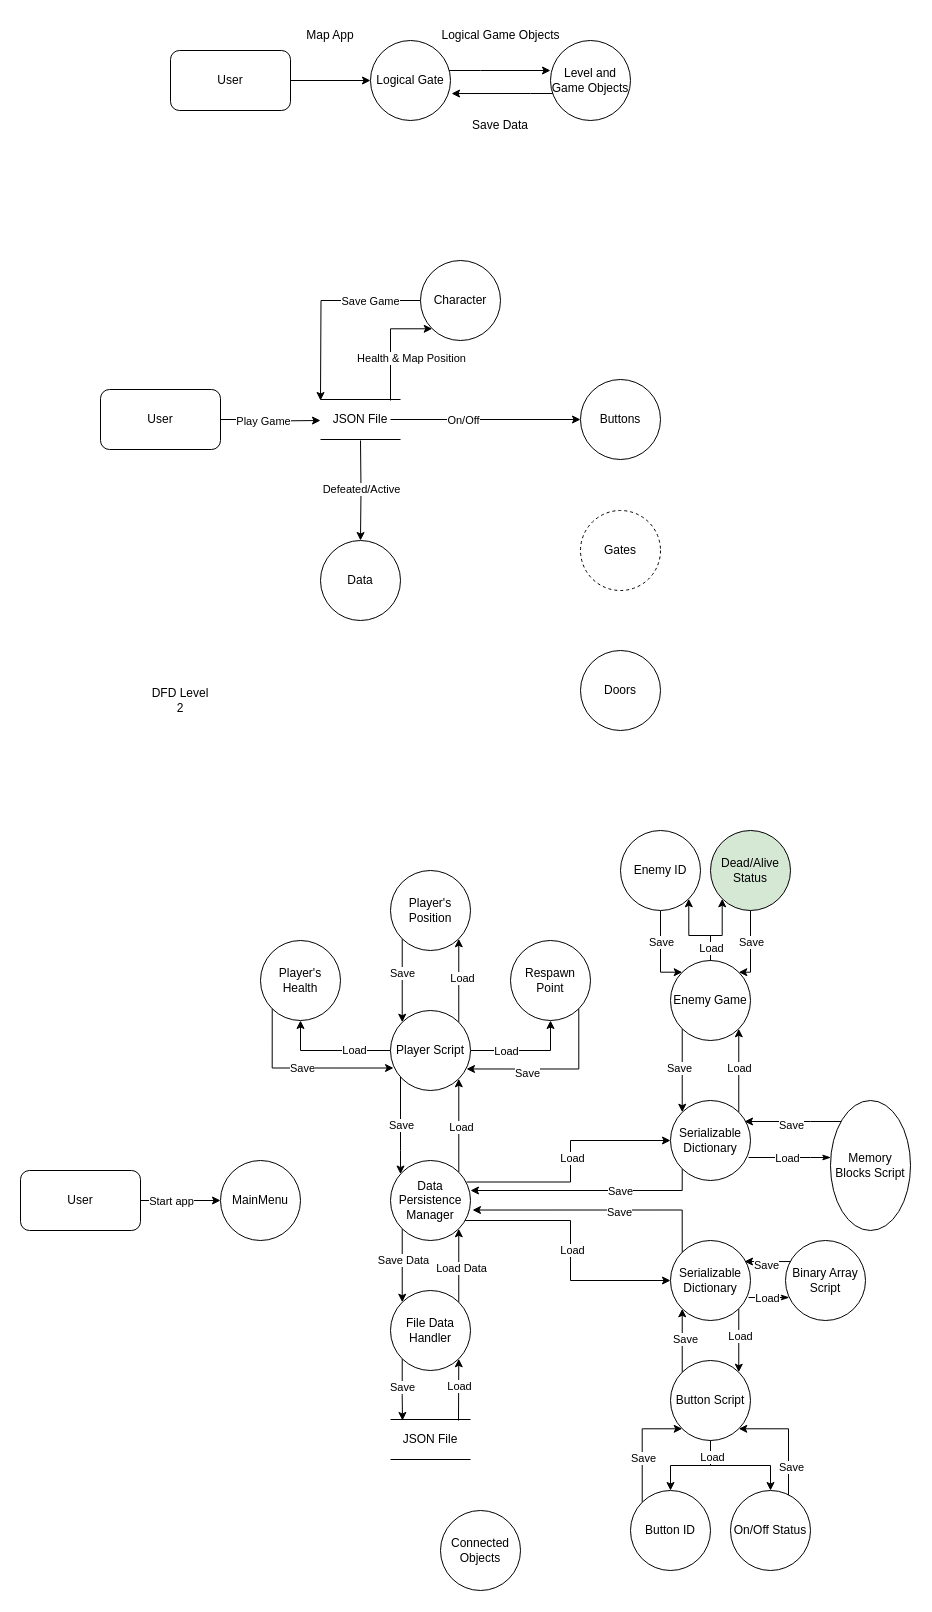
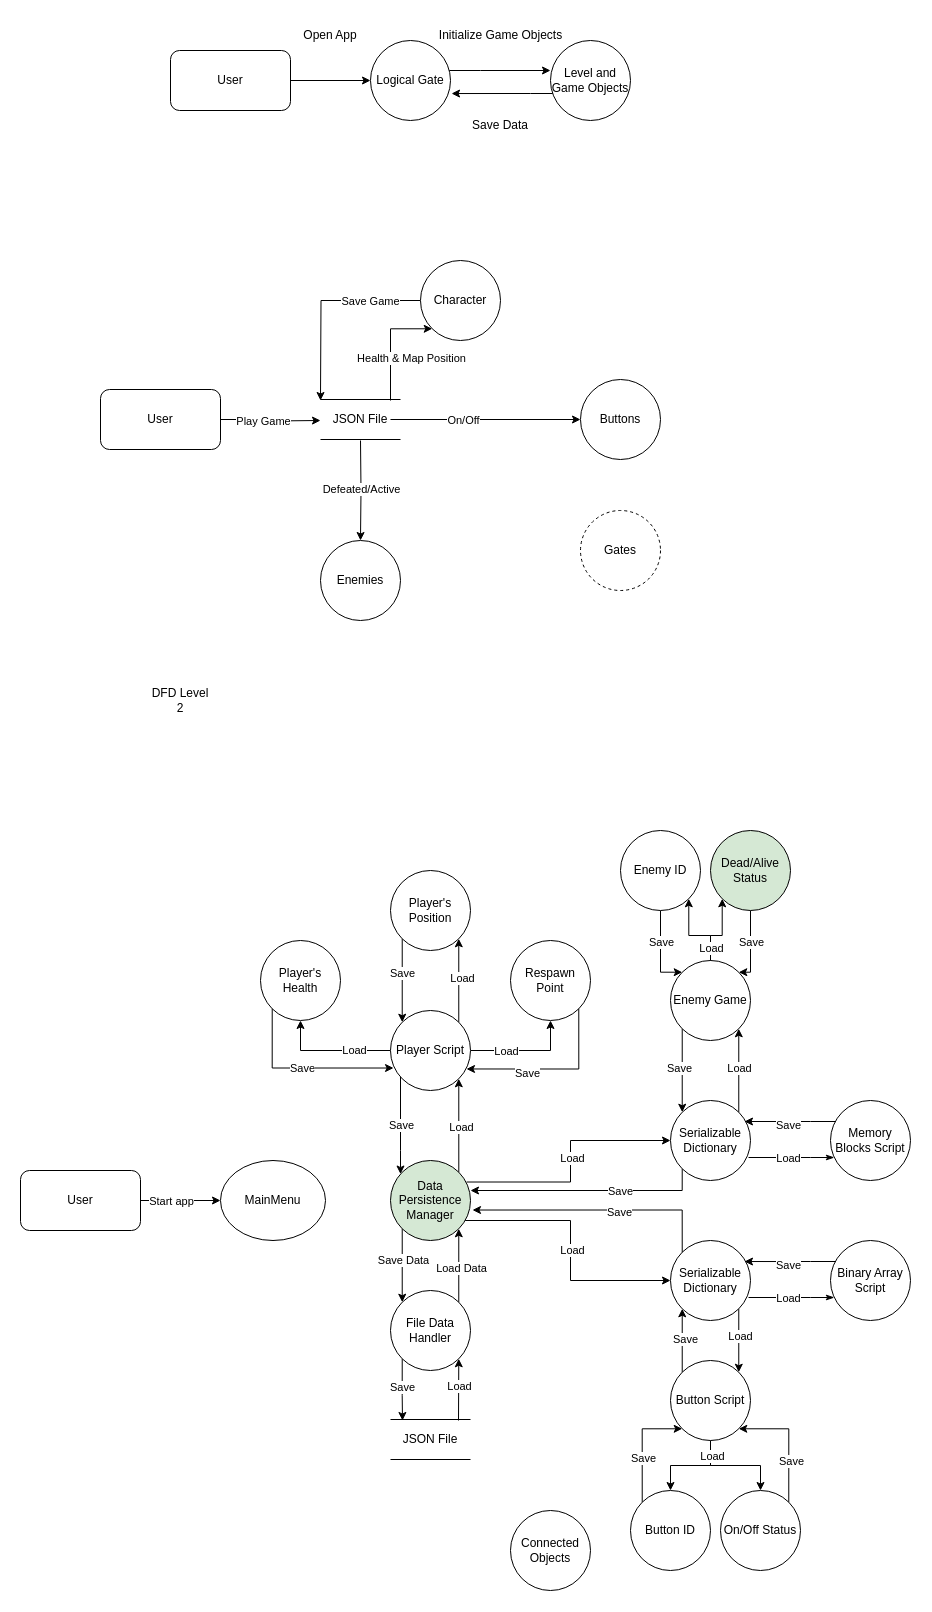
(331, 36) -> (331, 36)
(501, 36) -> (501, 36)
(361, 581) -> (361, 581)
(621, 691) -> none
(871, 1166) -> (871, 1141)
(261, 1201) -> (273, 1201)
(431, 1201) -> (431, 1201)
(826, 1281) -> (871, 1281)
(771, 1531) -> (761, 1531)
(481, 1551) -> (551, 1551)
